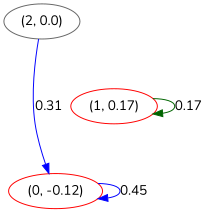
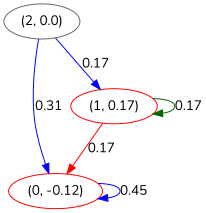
none -> (75, 60)
none -> (88, 145)
